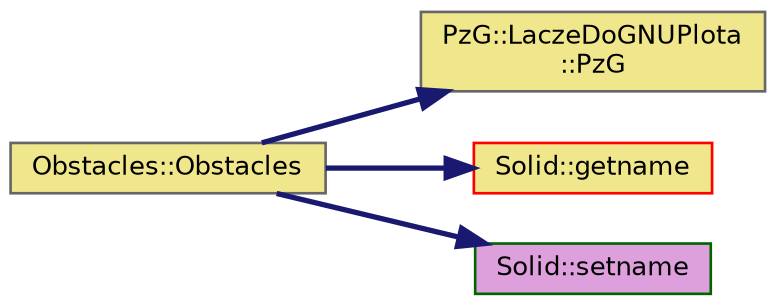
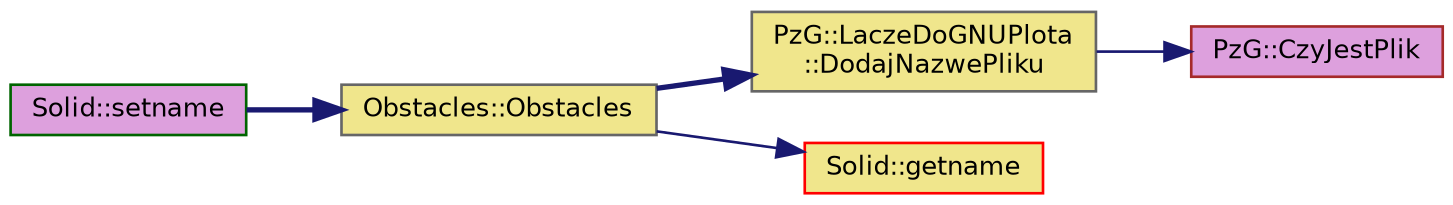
(593, 52) -> (924, 52)
none -> (1317, 52)
(386, 168) -> (717, 140)
(368, 215) -> (281, 110)
